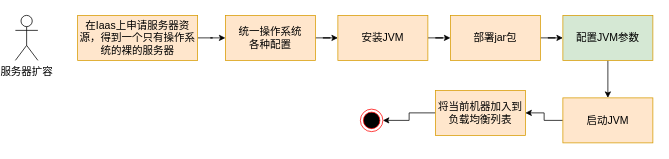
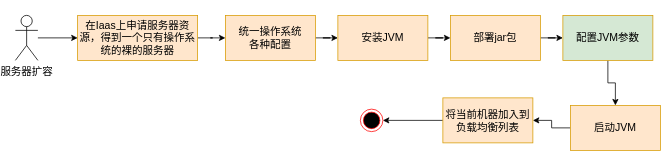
none -> (71, 38)
(480, 113) -> (488, 120)
(608, 120) -> (615, 128)
